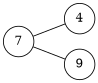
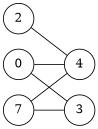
none -> (19, 19)
none -> (19, 64)
(80, 64) -> (80, 110)
